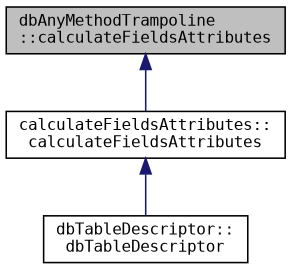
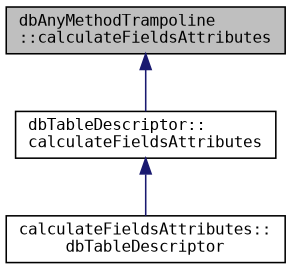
(146, 135) -> (146, 135)
(146, 239) -> (146, 239)
